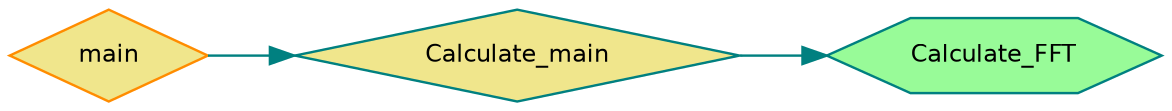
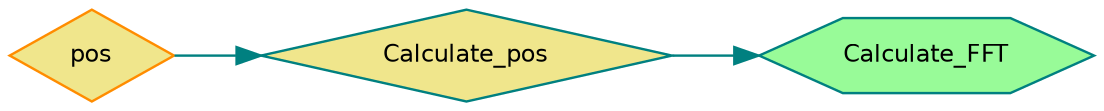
(109, 56) -> (92, 56)
(517, 56) -> (466, 56)
